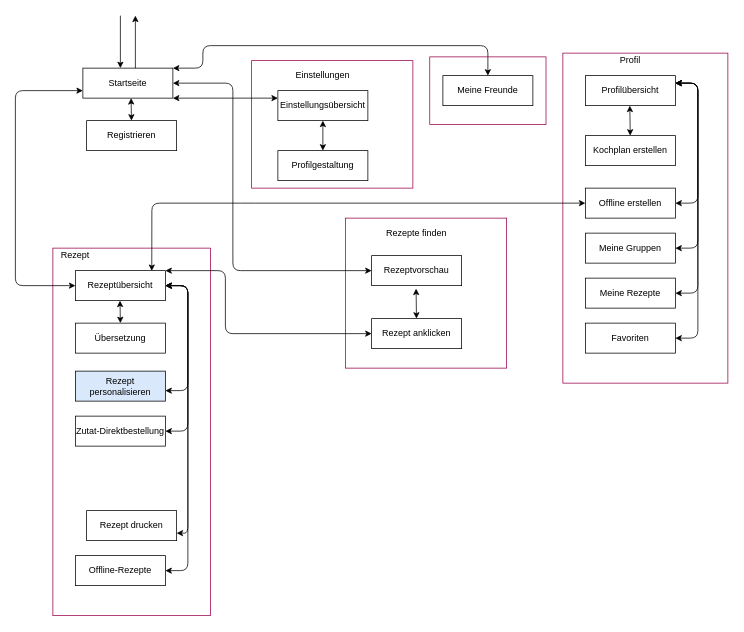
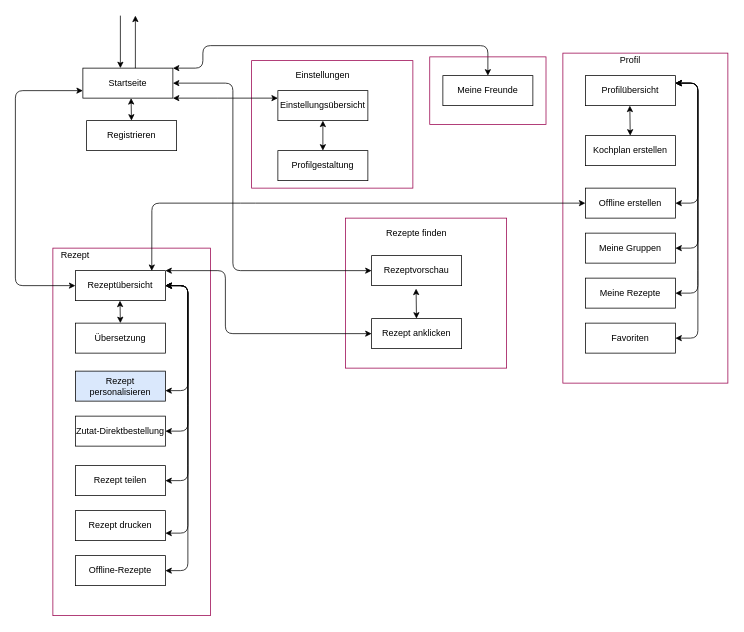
none -> (120, 480)
none -> (177, 480)
(132, 525) -> (120, 525)
